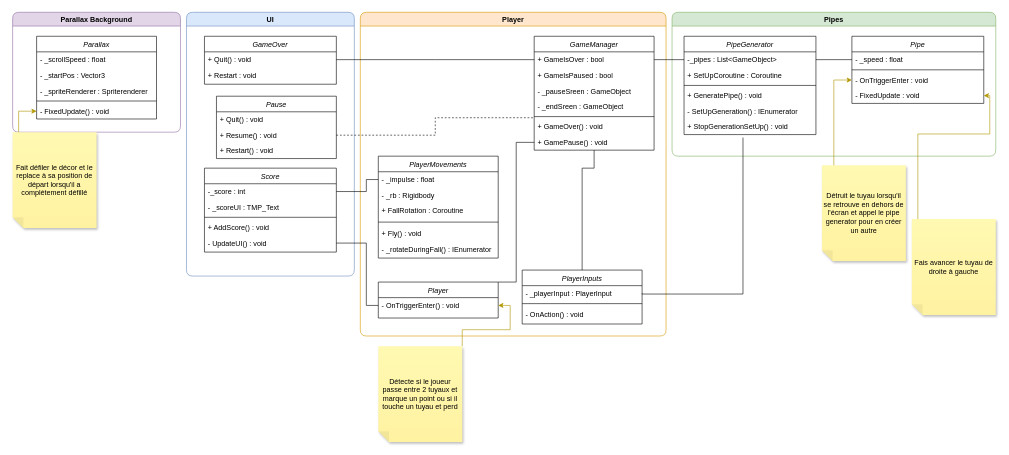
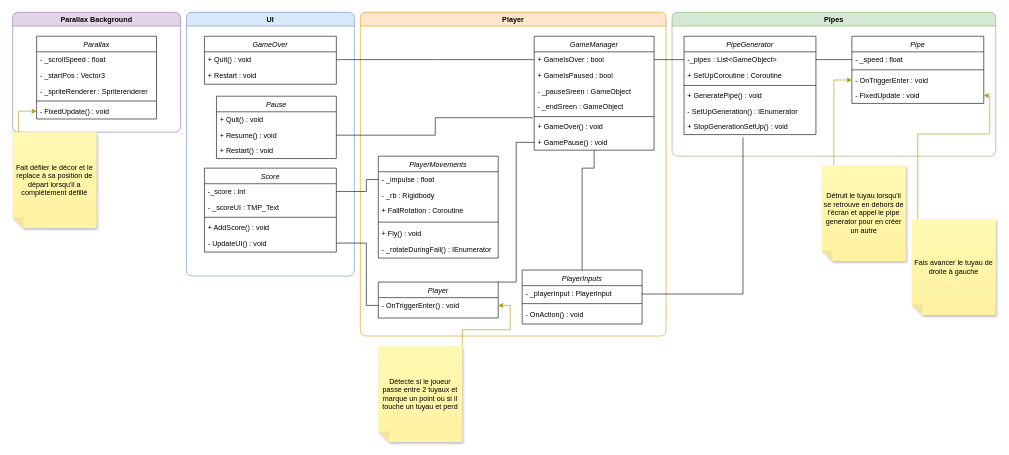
(435, 127) -> (435, 127)
